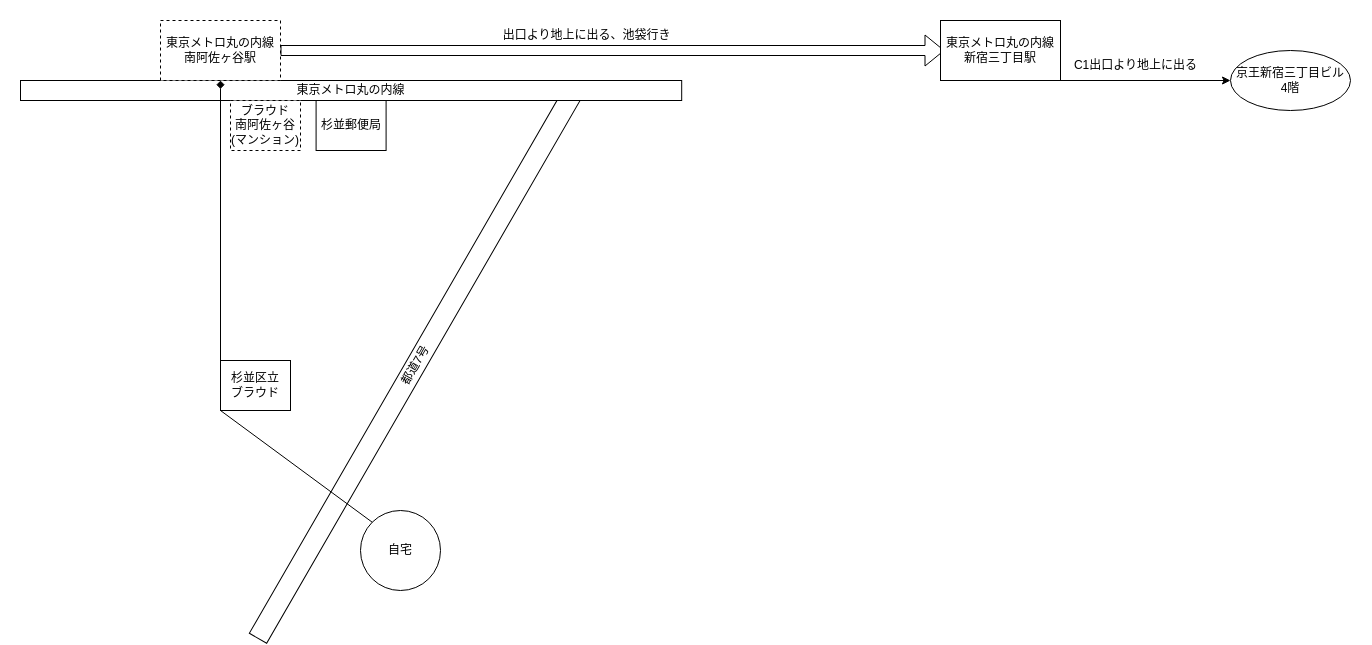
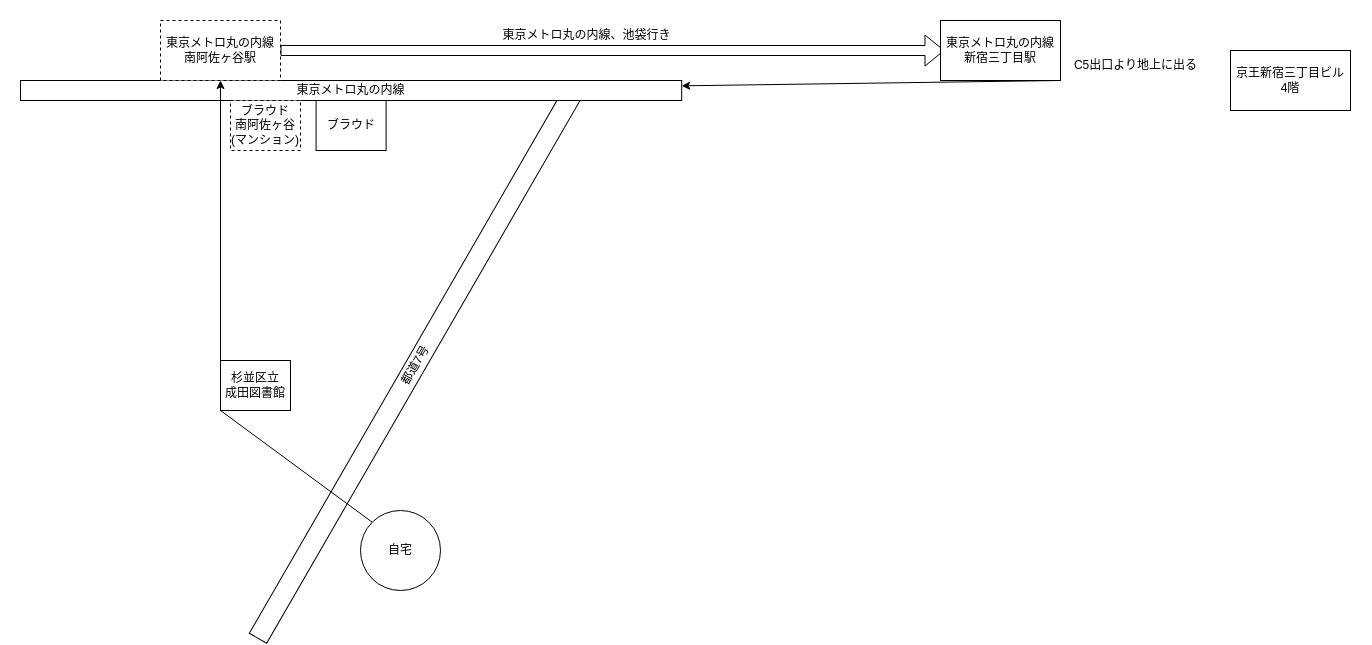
(587, 36) -> (587, 36)
(1136, 66) -> (1136, 66)
(1142, 81) -> (857, 83)
(1291, 81) -> (1291, 81)
(221, 89) -> (221, 88)
(352, 126) -> (352, 126)
(256, 386) -> (256, 386)
